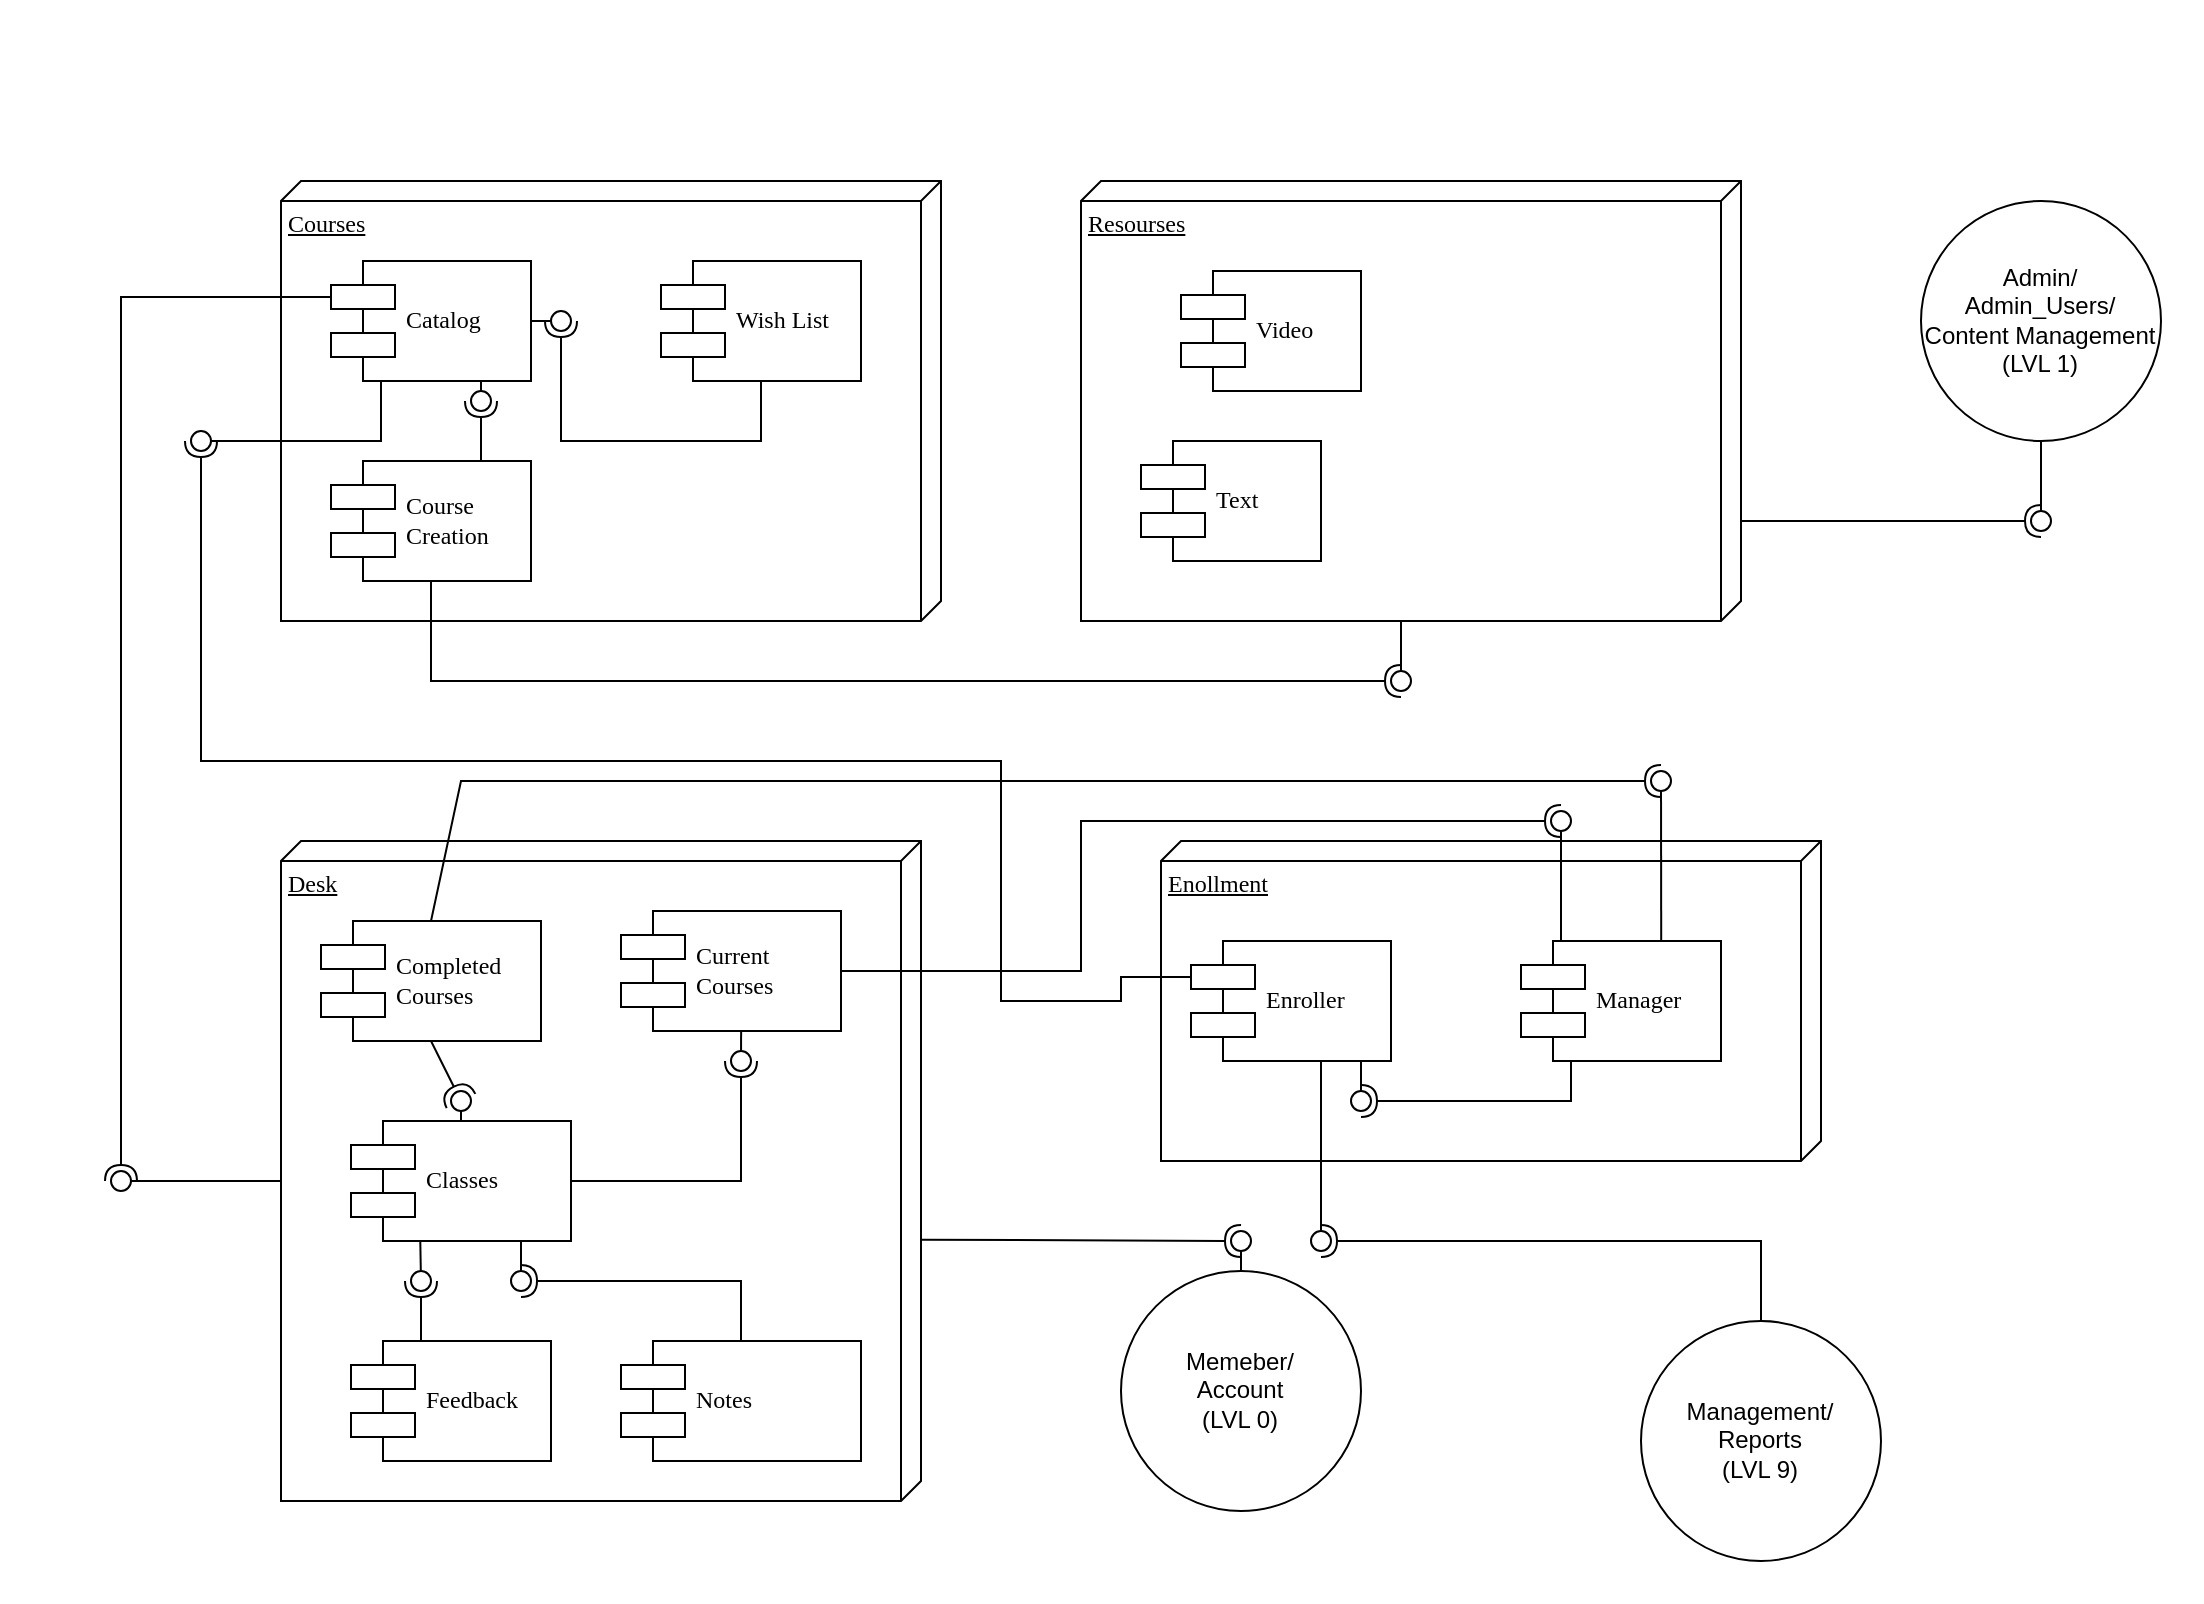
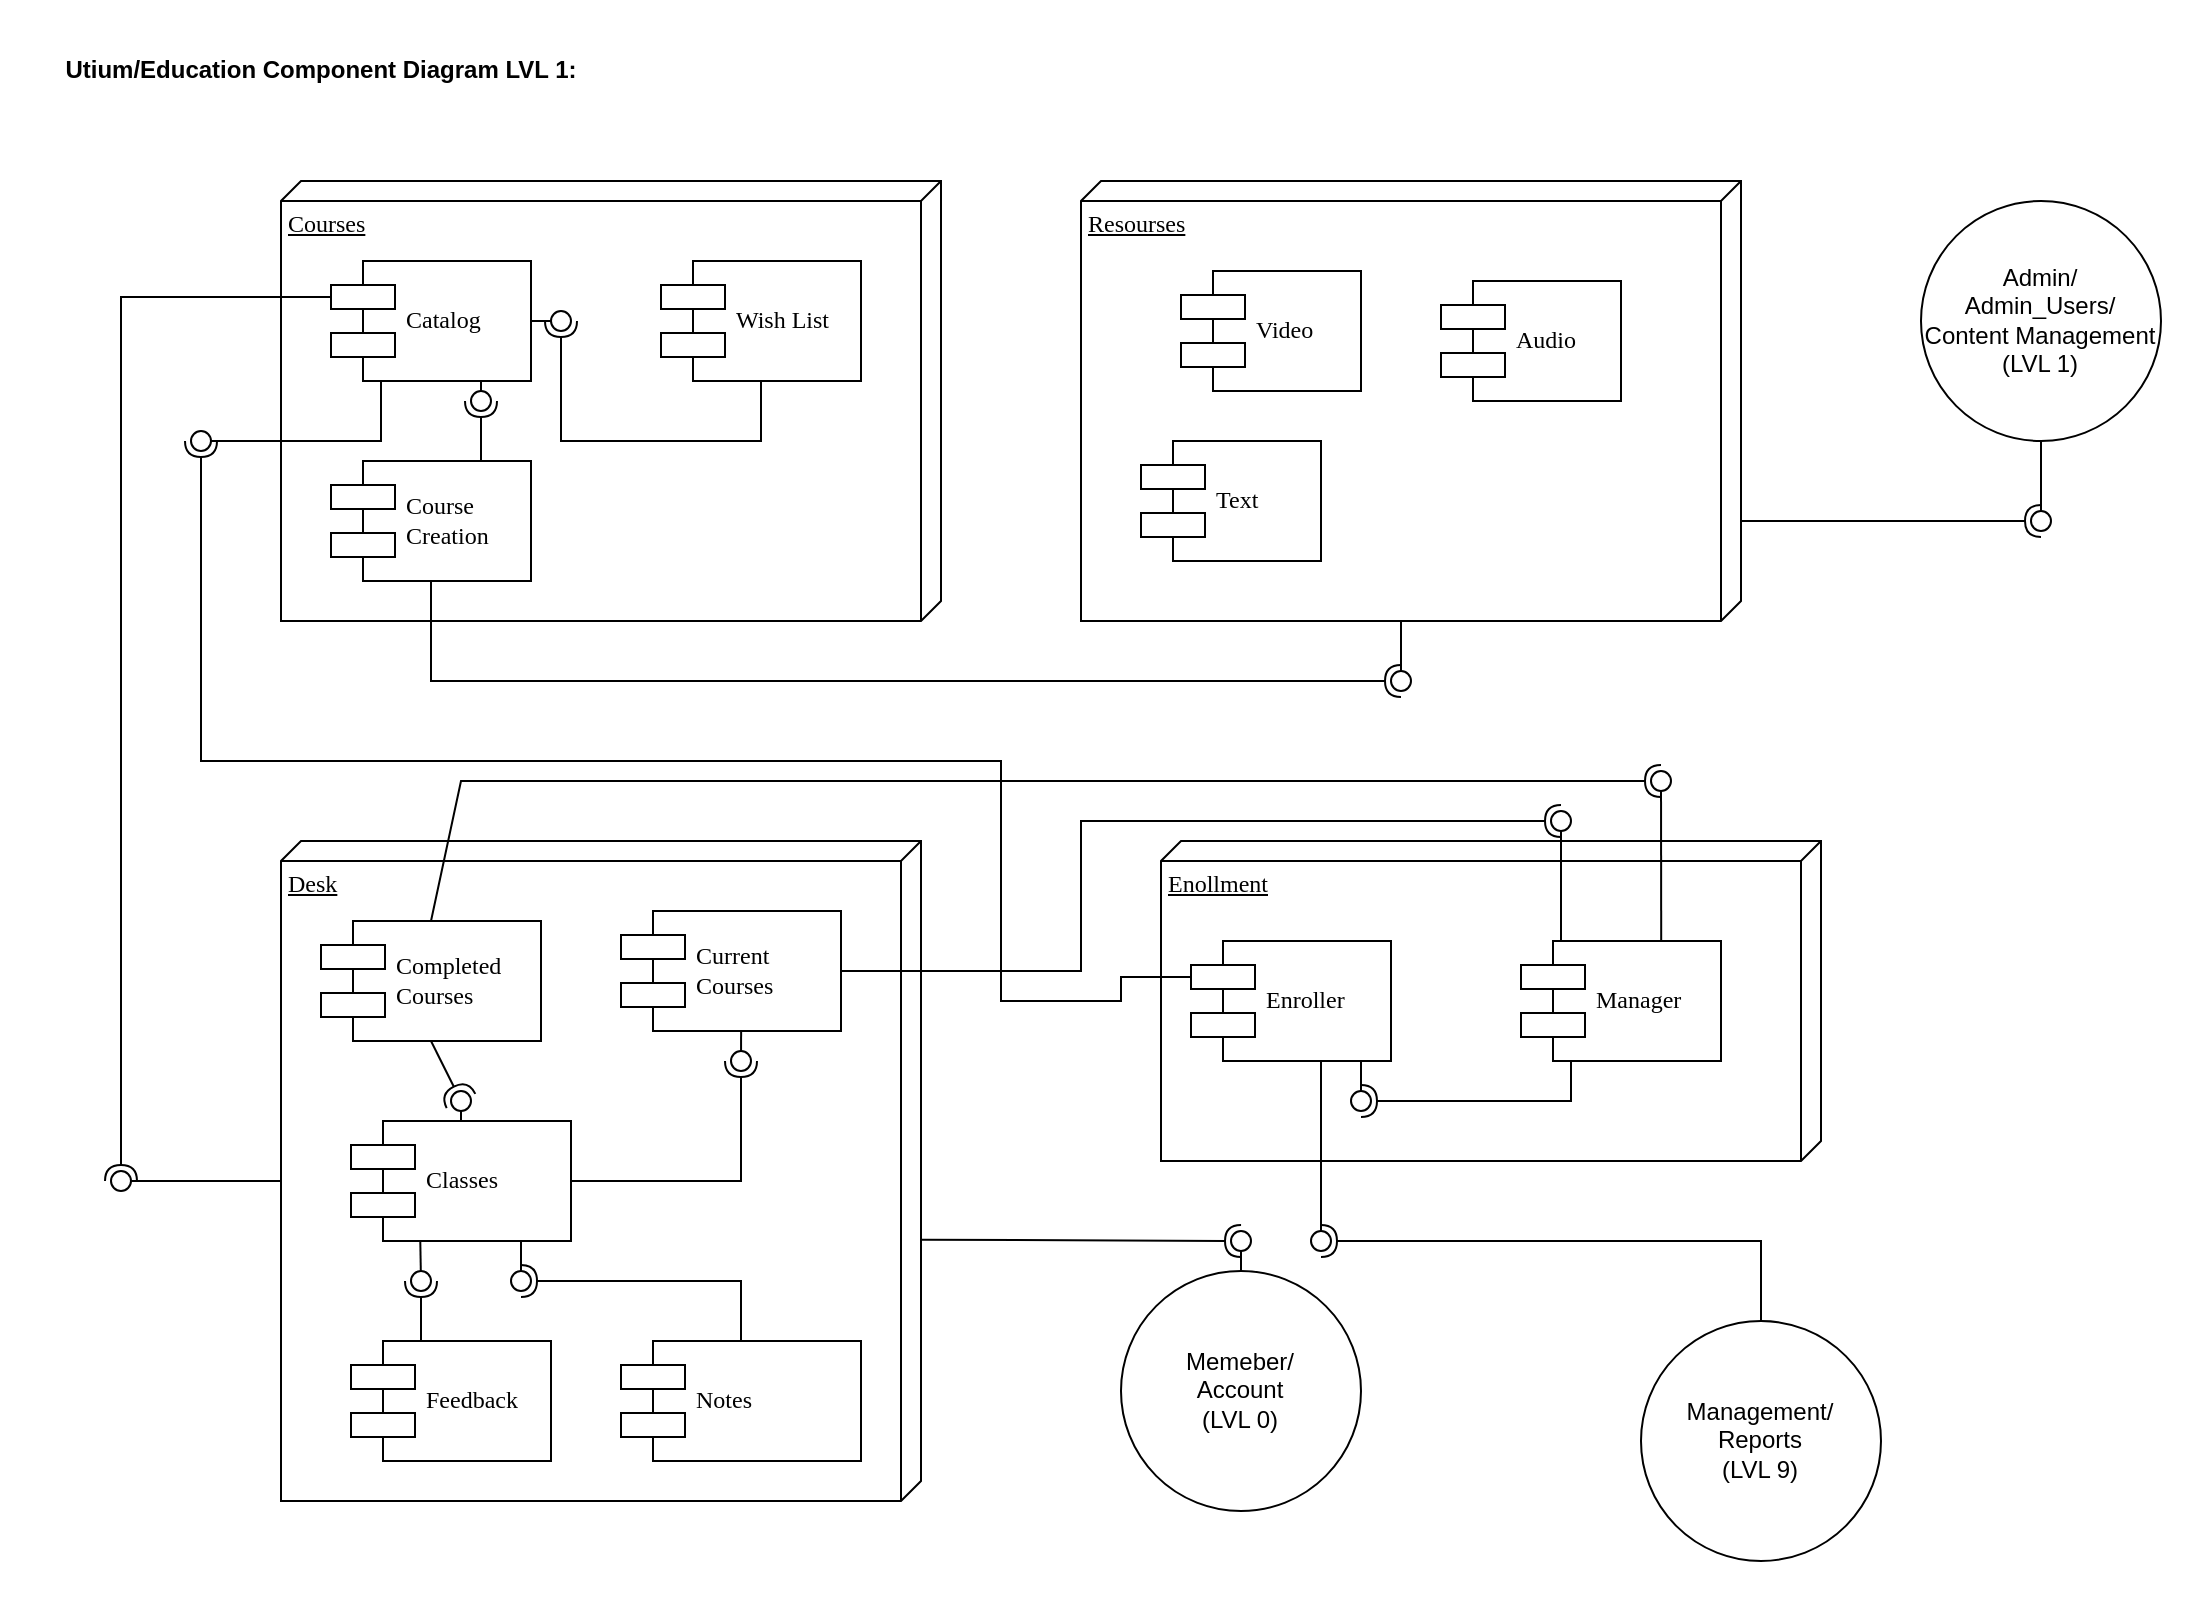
none -> (321, 71)
none -> (1531, 341)
